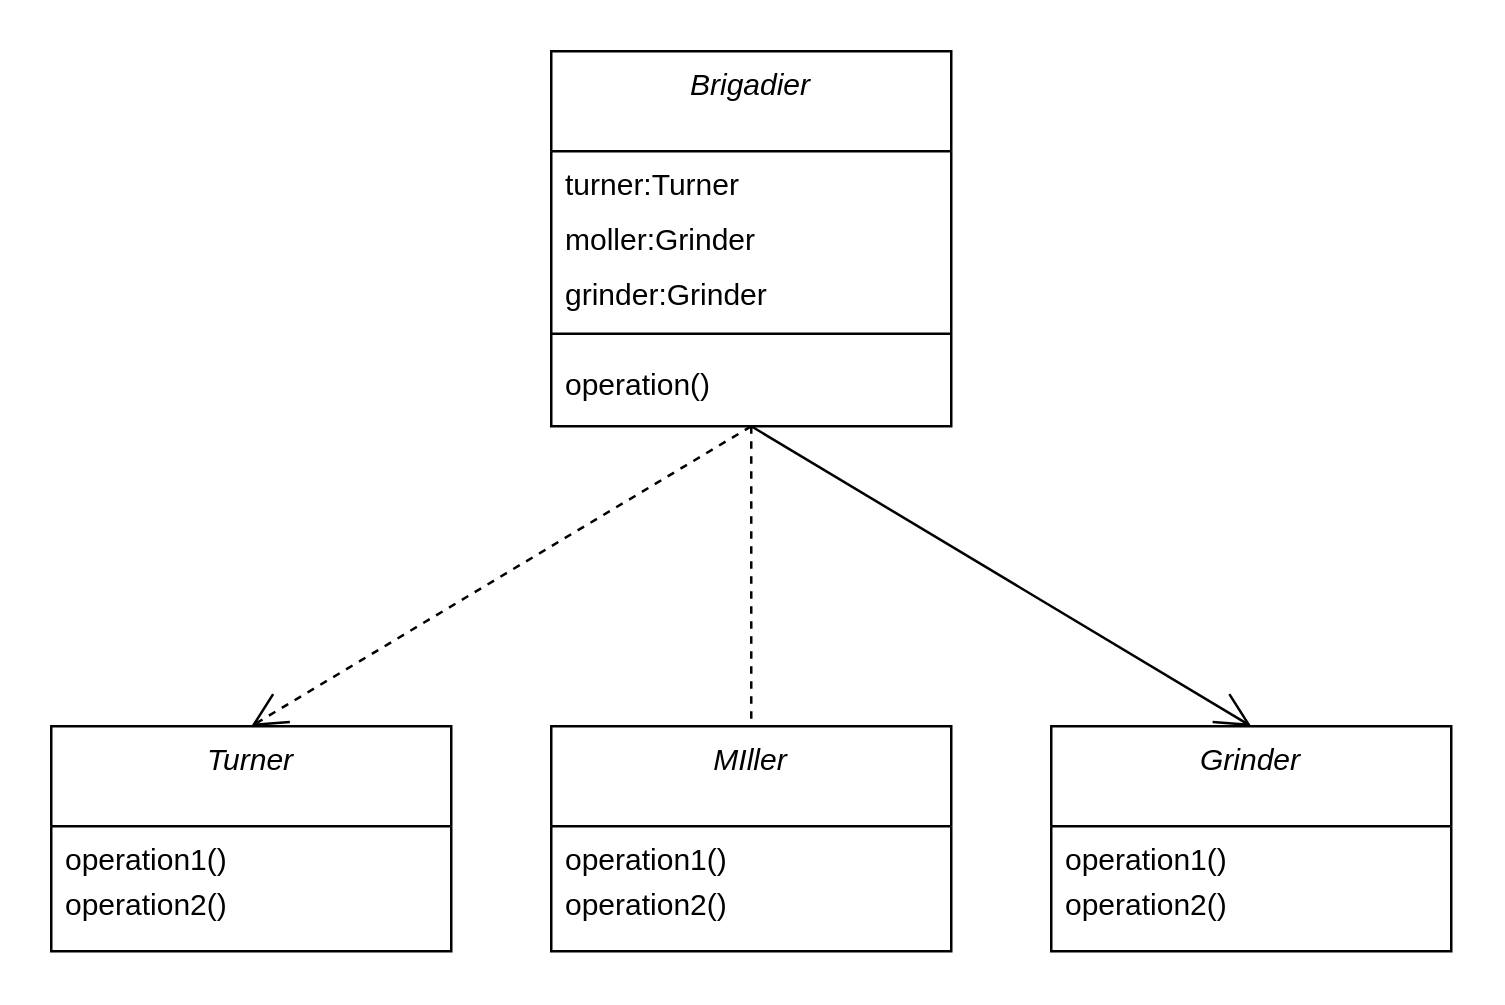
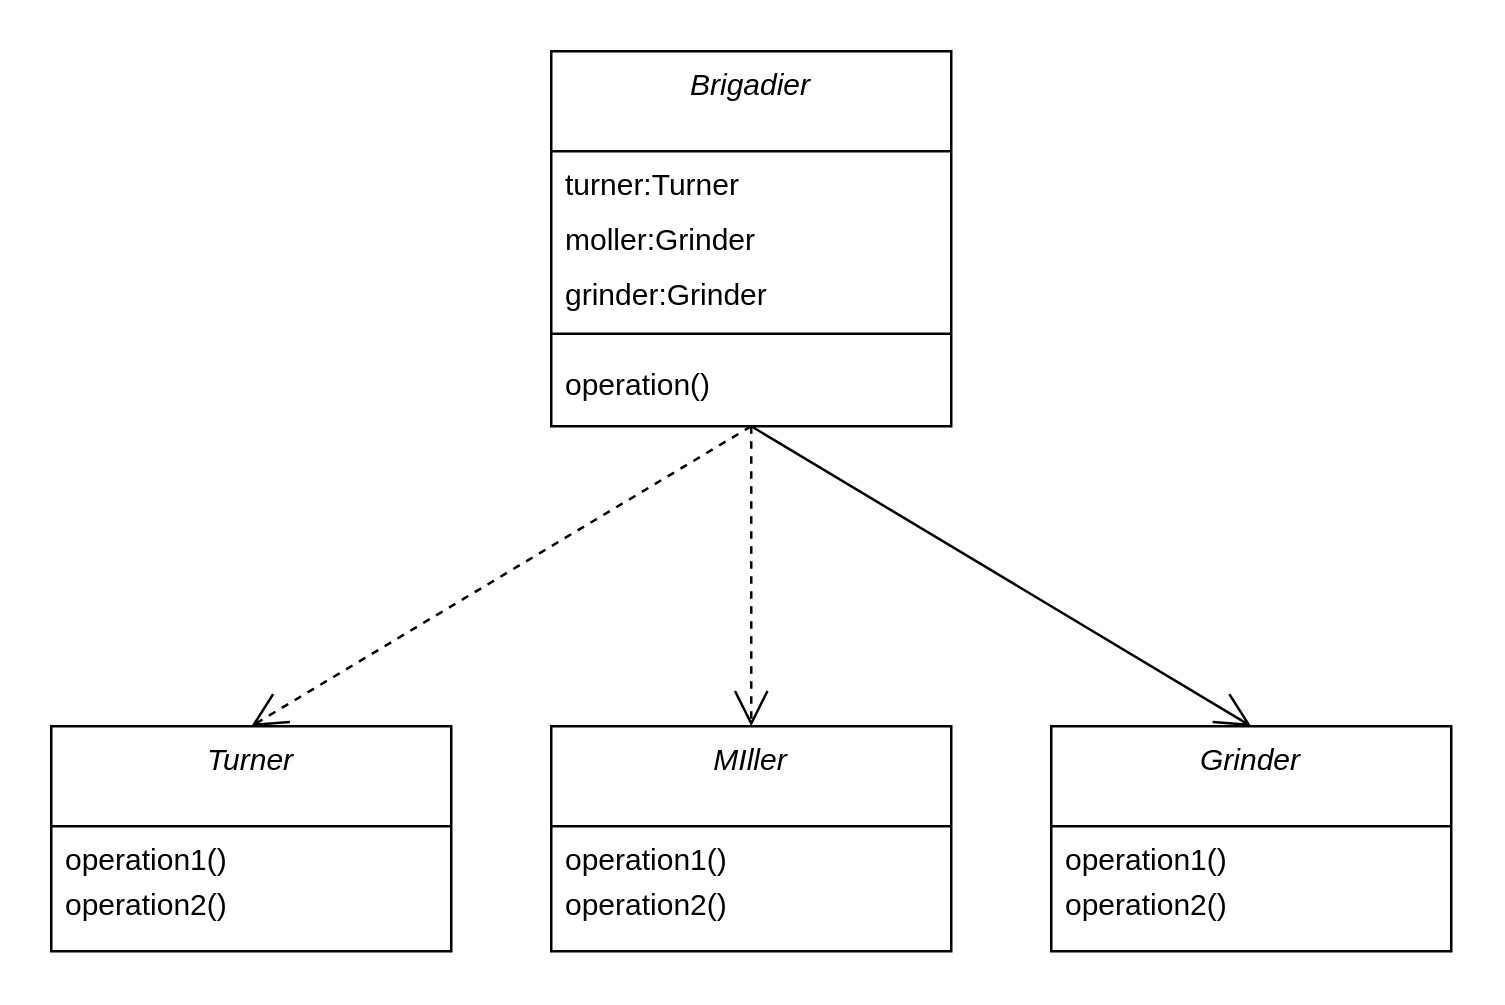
(751, 720) -> (751, 717)
